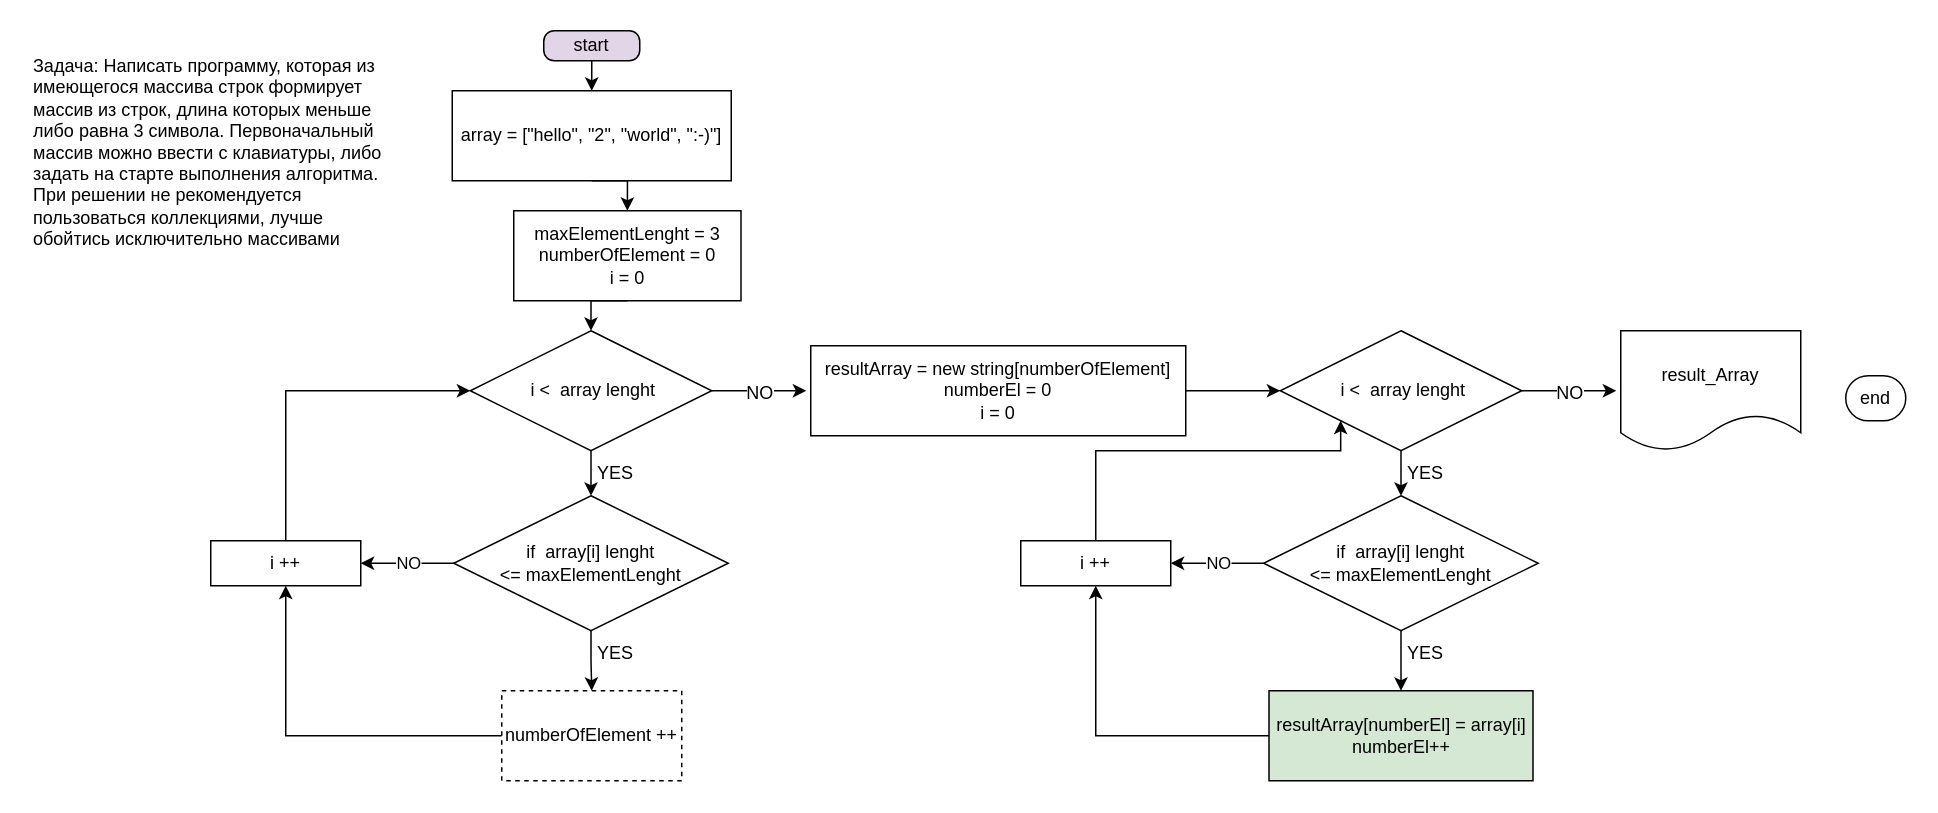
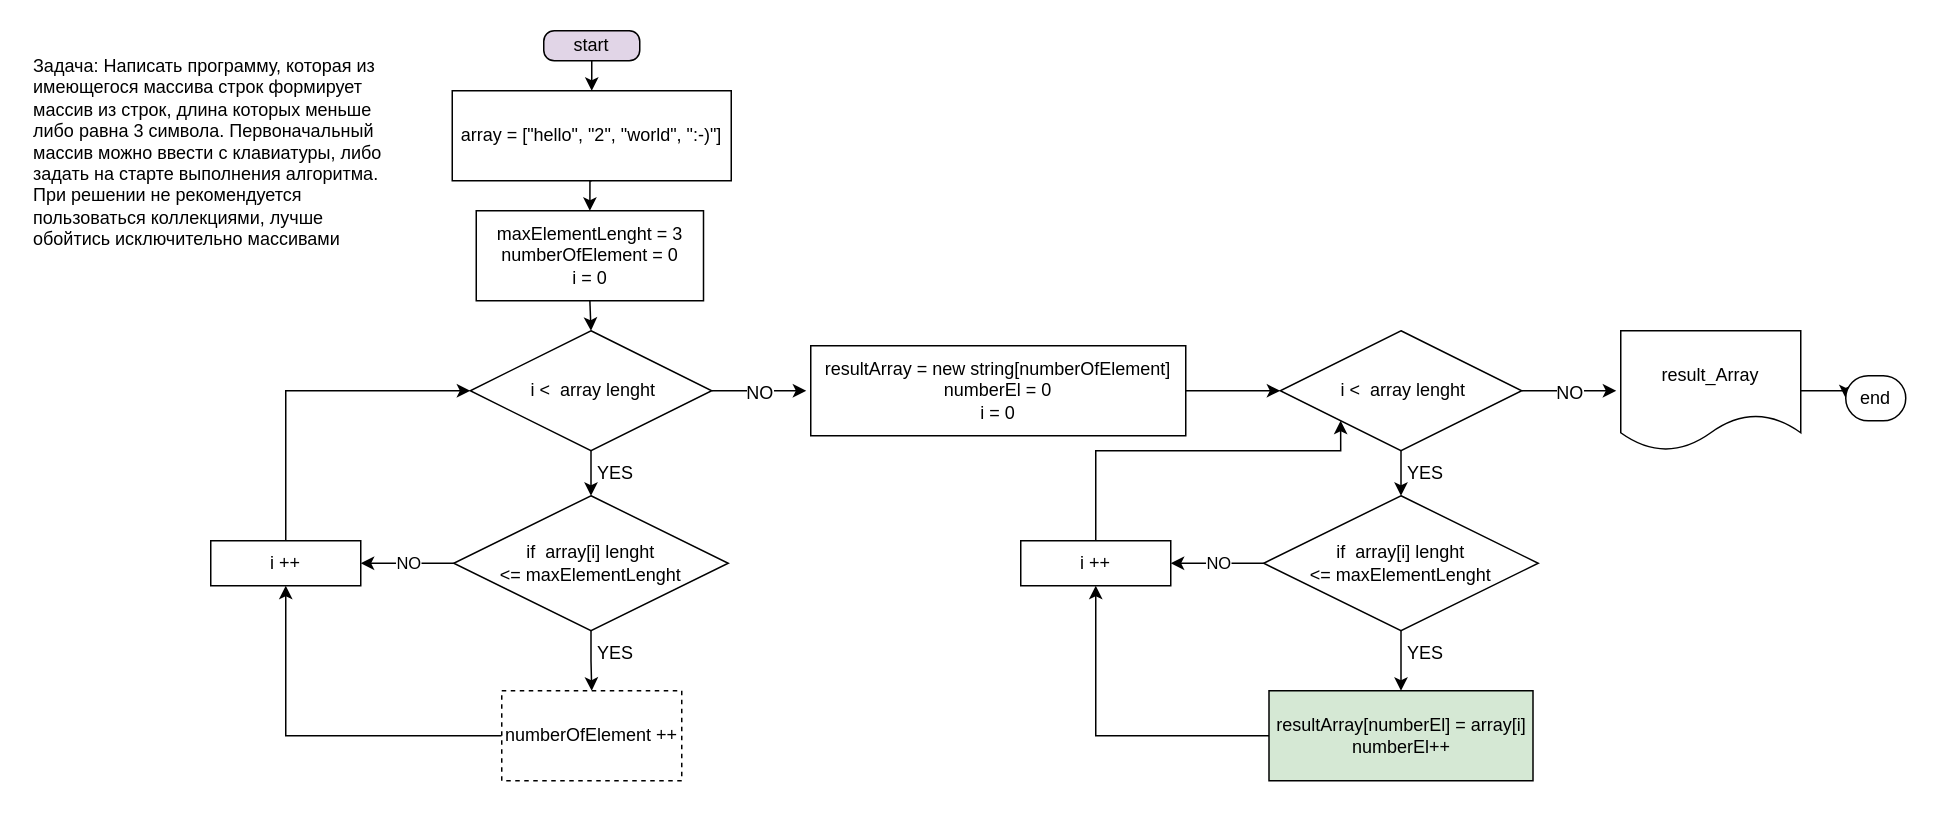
(627, 256) -> (590, 256)
none -> (1824, 391)
